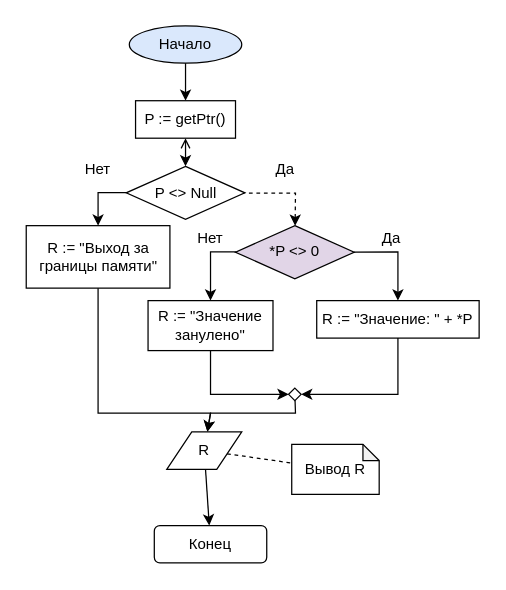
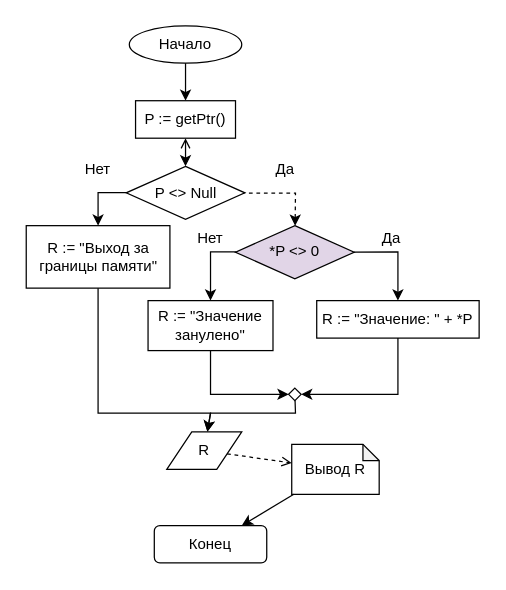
(186, 44) -> (186, 44)
(286, 462) -> (285, 462)
(207, 494) -> (271, 508)
